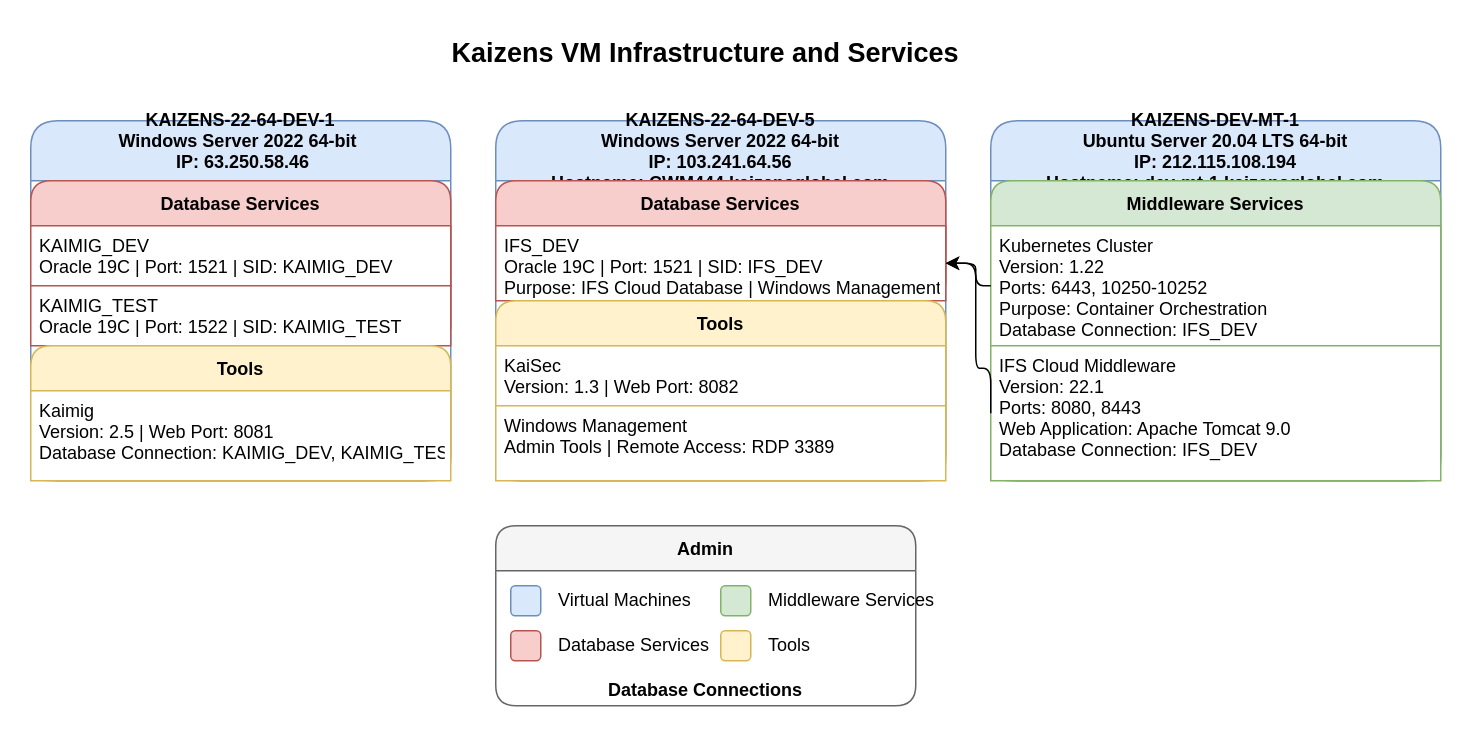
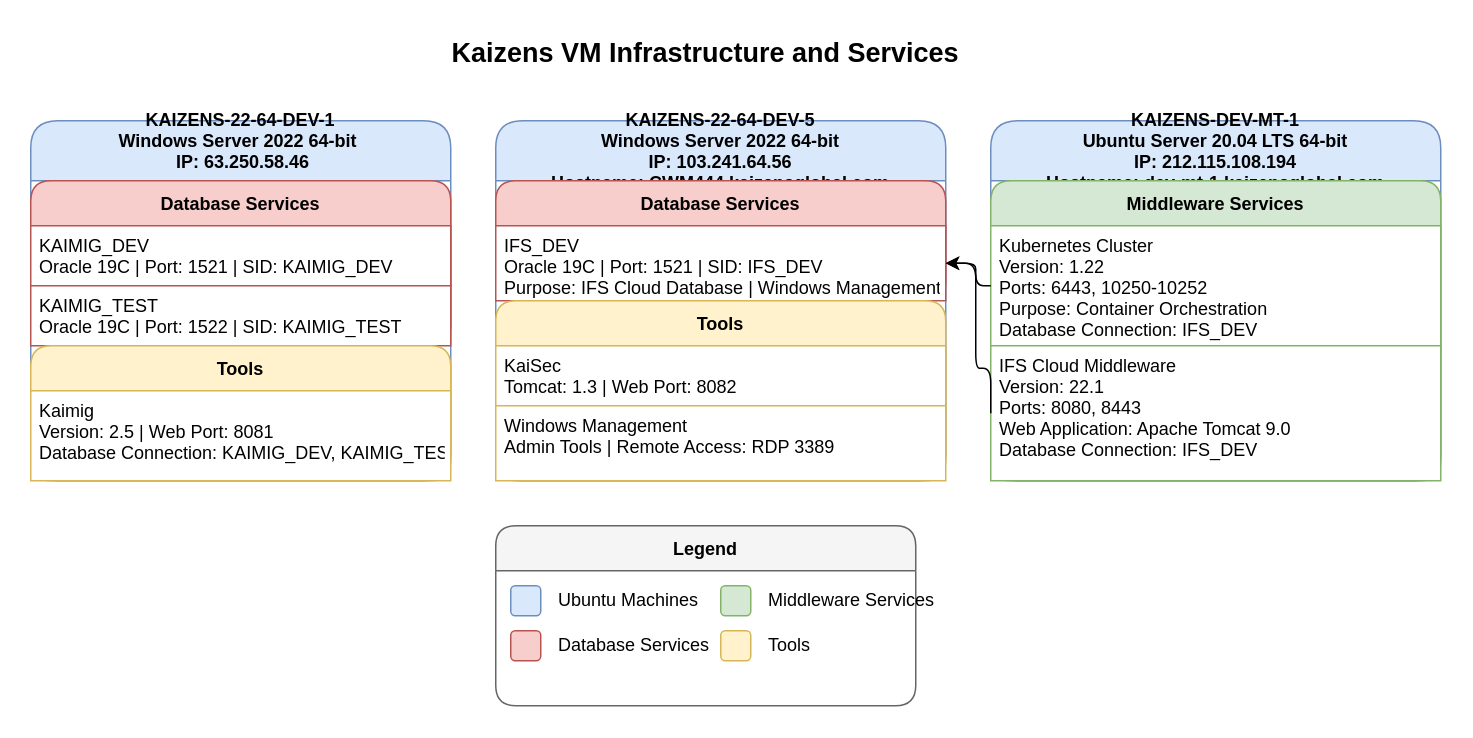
(532, 366) -> (532, 366)
(705, 549) -> (705, 549)
(630, 601) -> (630, 601)
(706, 691) -> none
